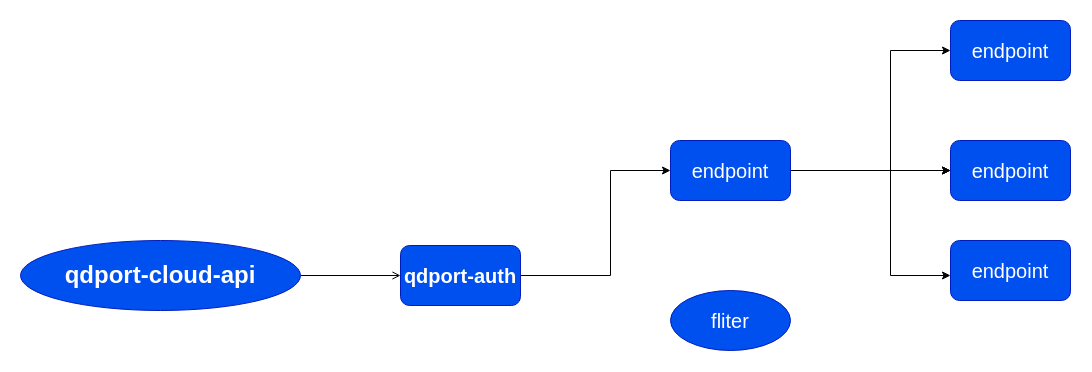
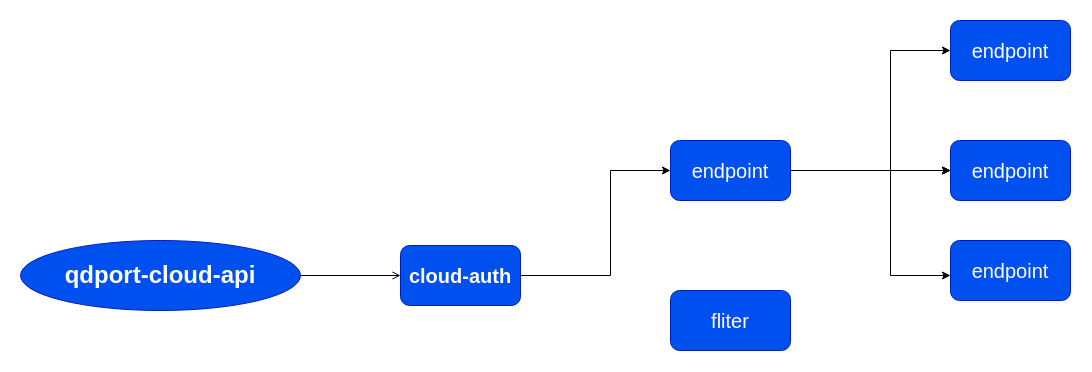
(461, 276) -> (461, 276)
(731, 321) -> (731, 321)
